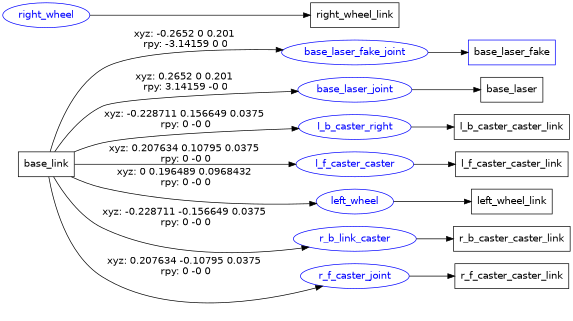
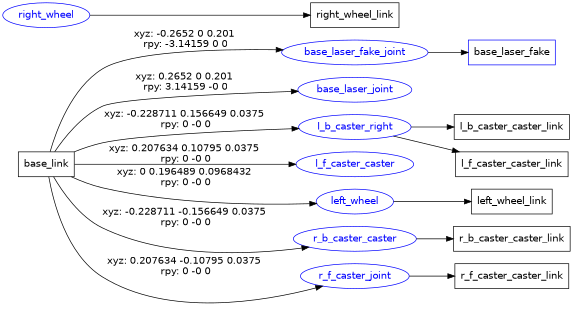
(512, 90) -> none
(431, 164) -> (423, 143)
(355, 239) -> (355, 239)
